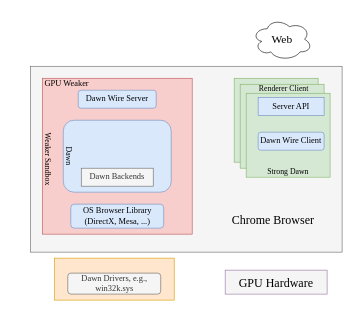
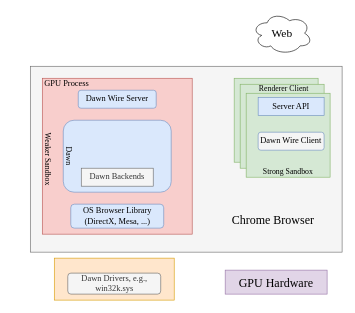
(282, 39) -> (282, 33)
(67, 84) -> (67, 84)
(291, 141) -> (291, 141)
(288, 171) -> (288, 171)
(276, 282) -> (276, 282)
